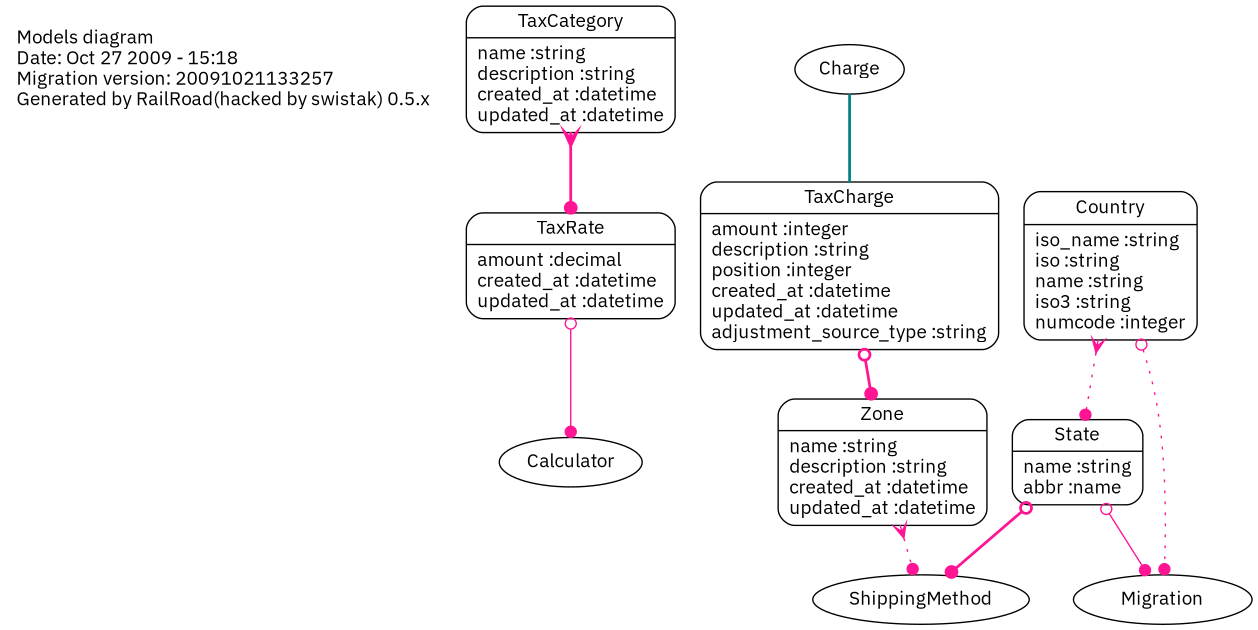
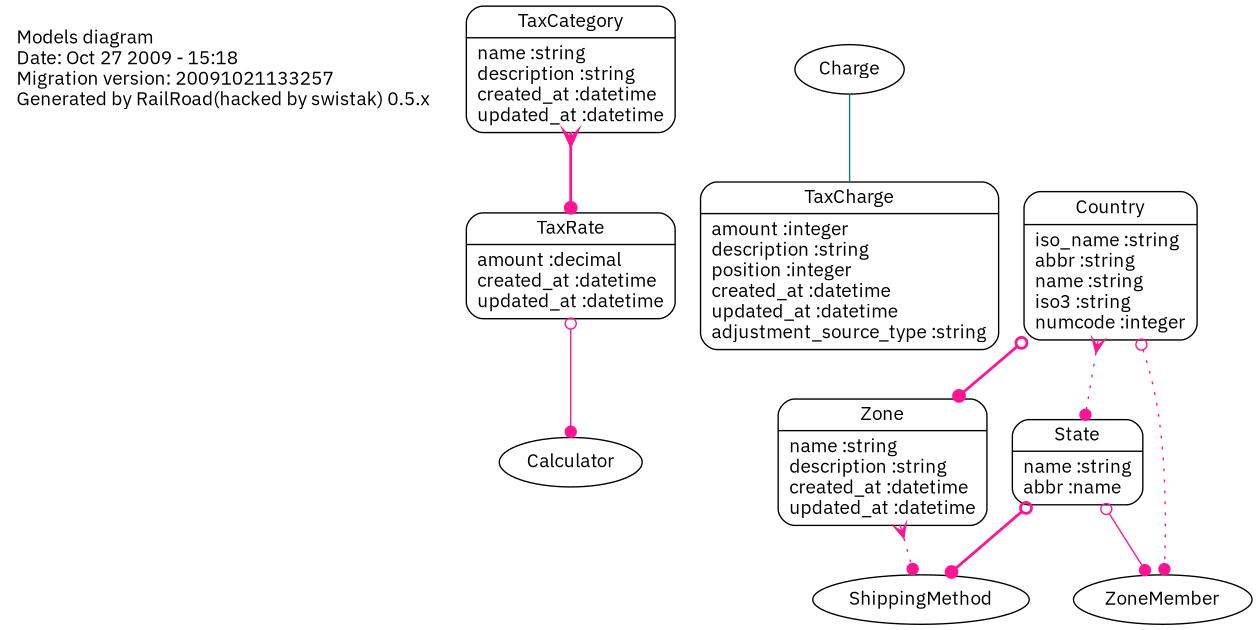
(850, 138) -> (850, 138)
(1078, 261) -> (1085, 261)
(868, 374) -> (990, 370)
(1163, 600) -> (1163, 600)
